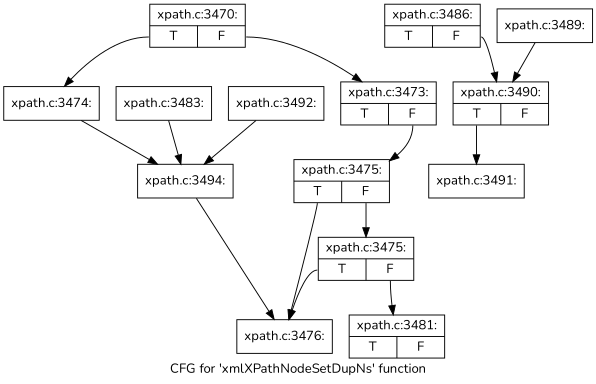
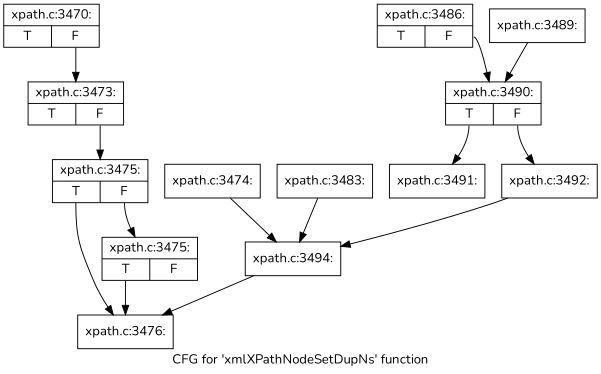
(106, 51) -> none
none -> (521, 142)
(397, 337) -> none
